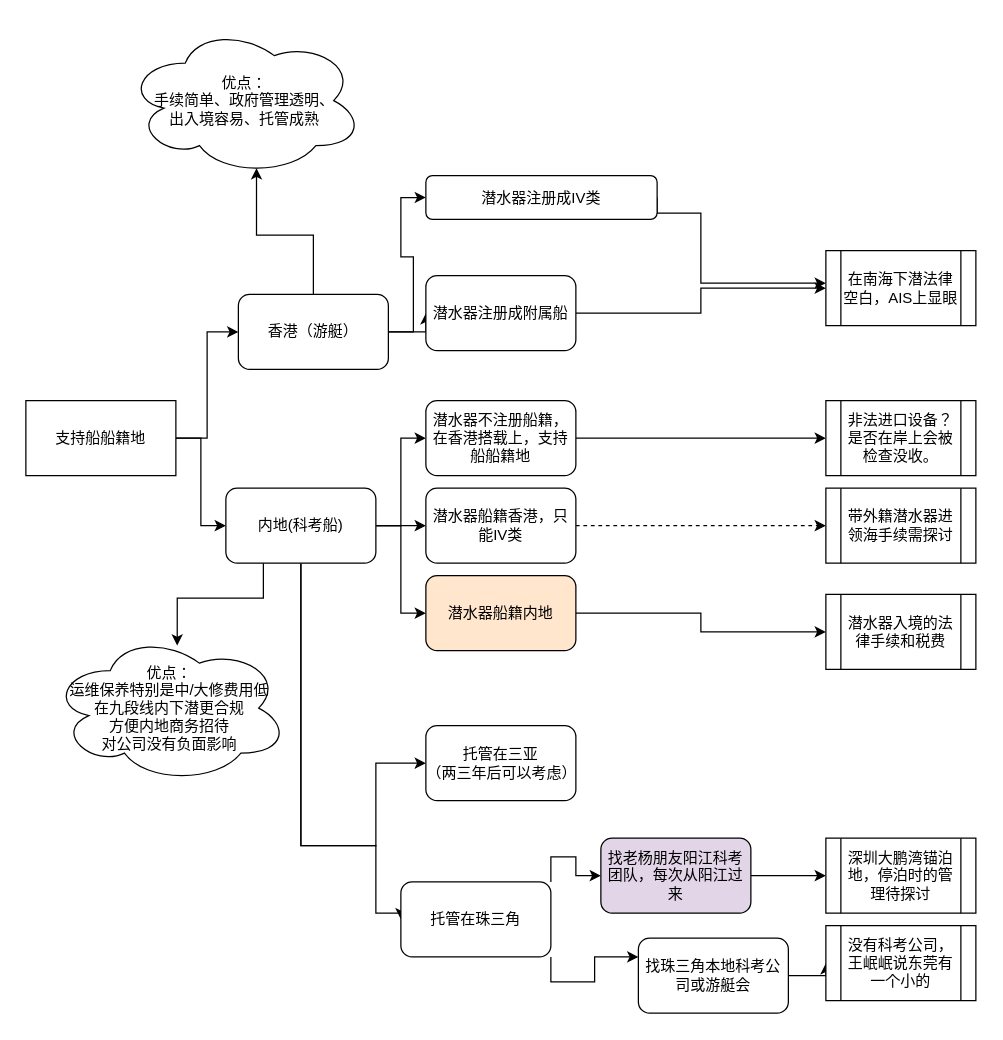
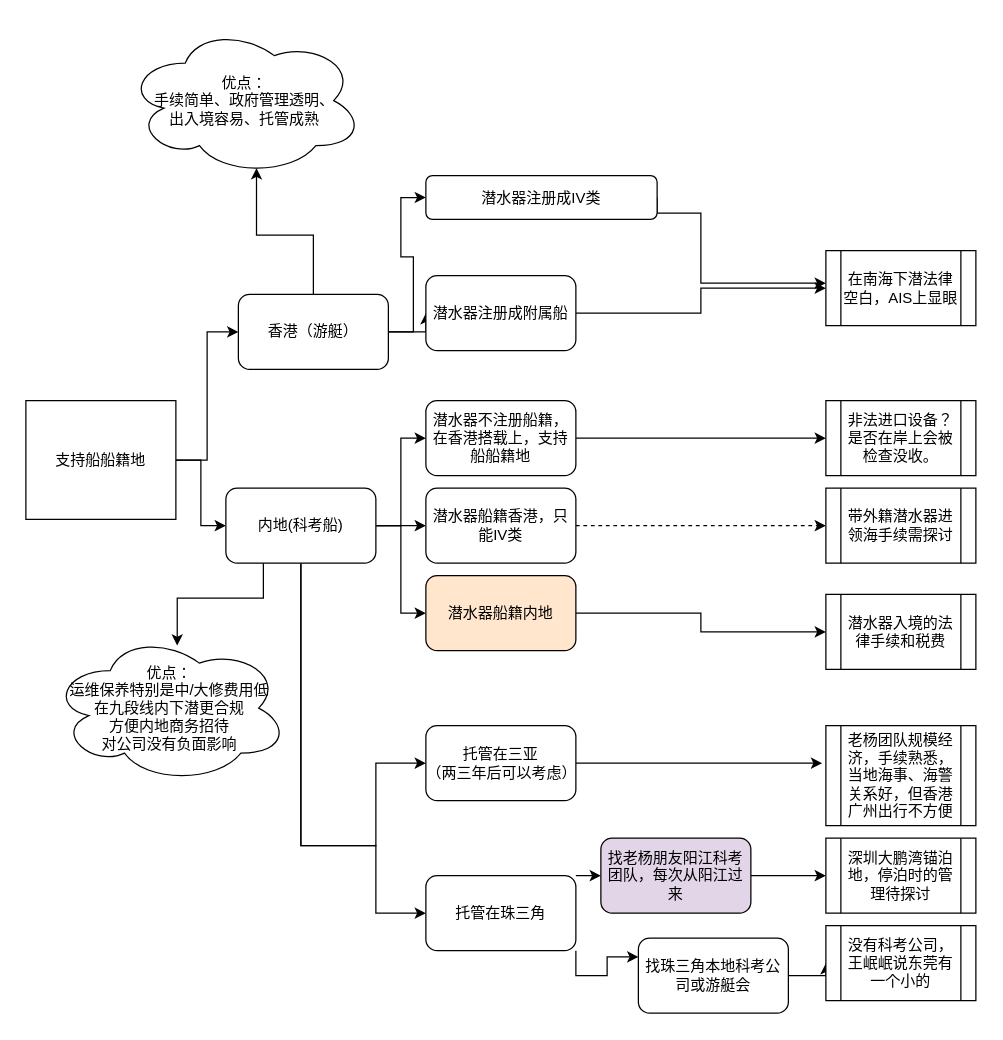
(101, 438) -> (101, 460)
none -> (695, 763)
none -> (901, 776)
(476, 919) -> (501, 913)
